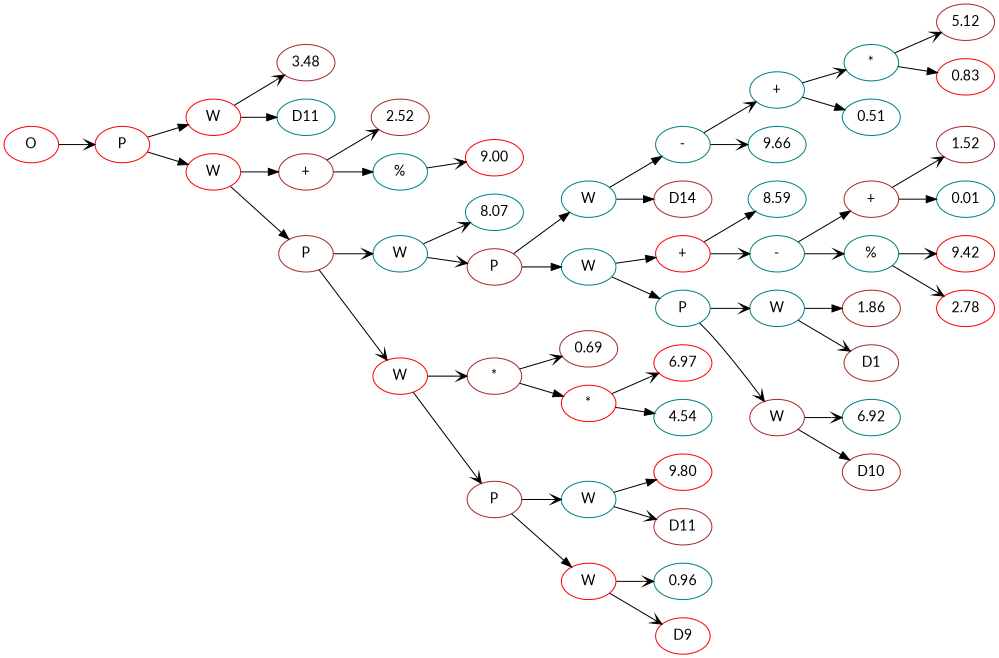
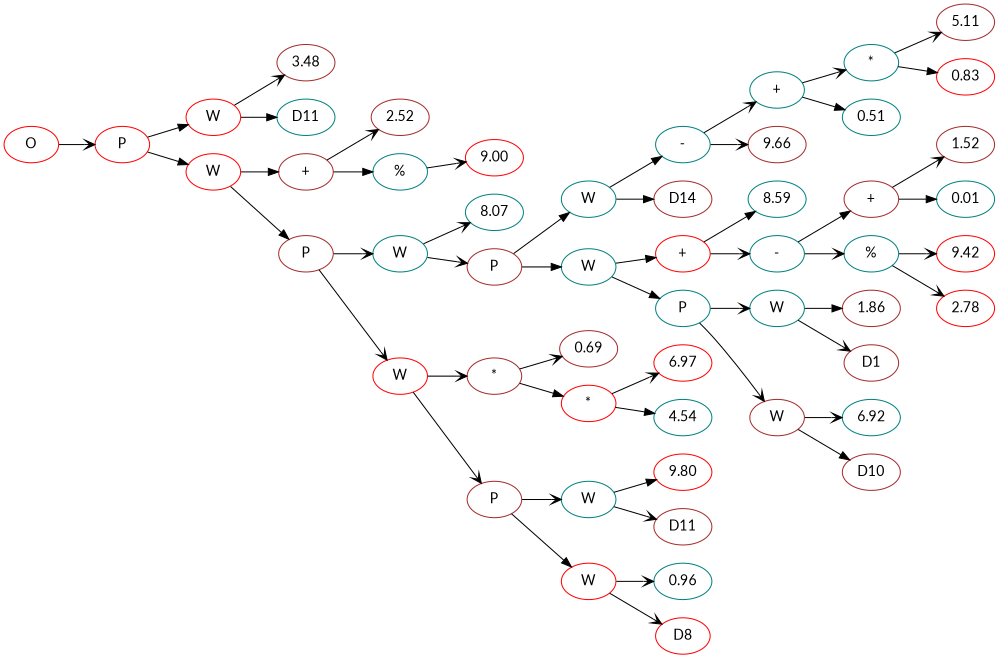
(966, 22) -> (966, 22)
(777, 145) -> (777, 145)
(683, 636) -> (683, 636)
